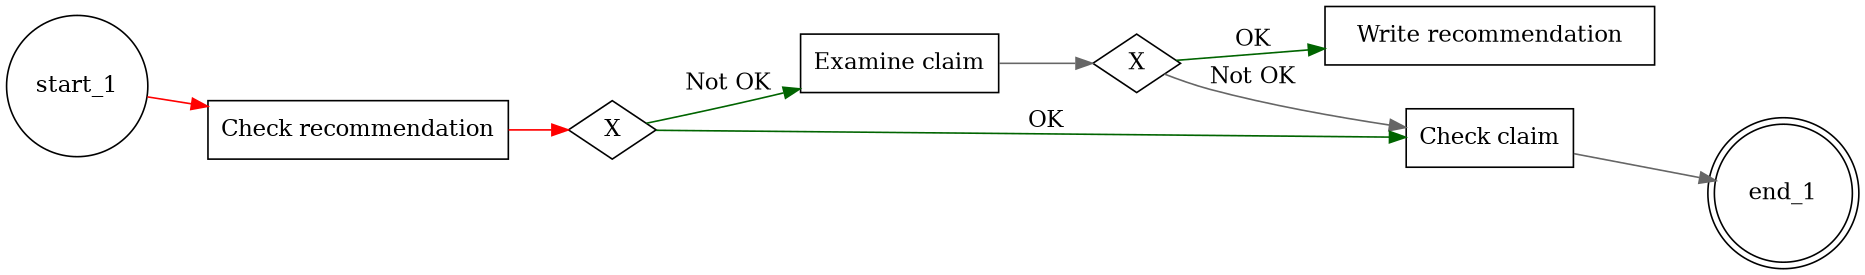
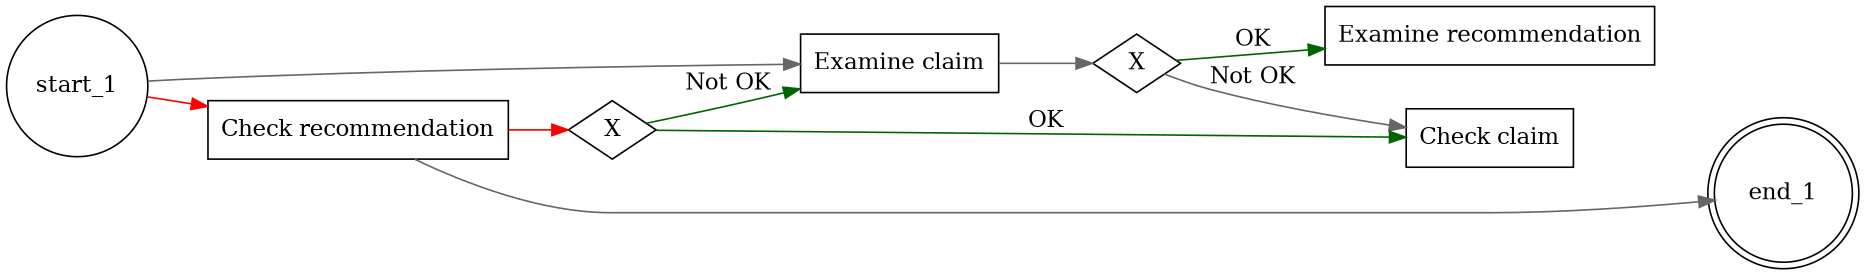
(1490, 36) -> (1490, 36)
none -> (466, 70)
(1637, 166) -> (1052, 213)
